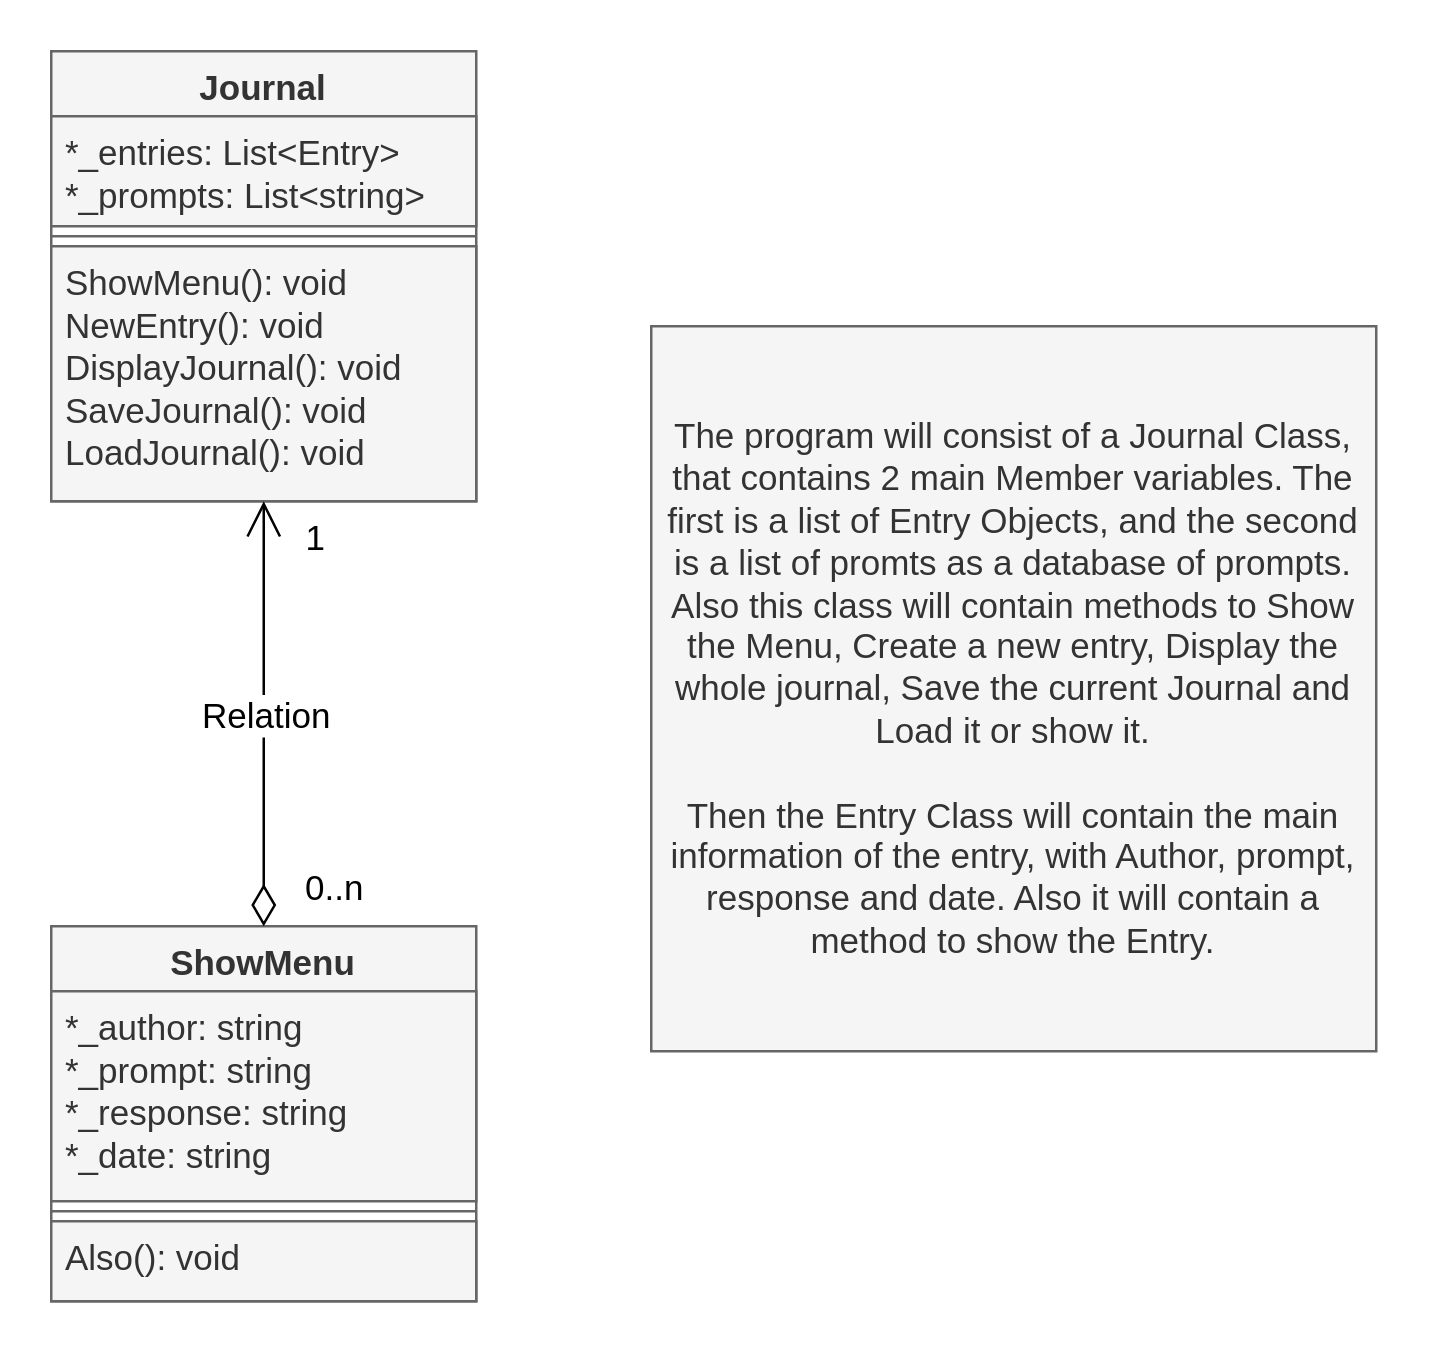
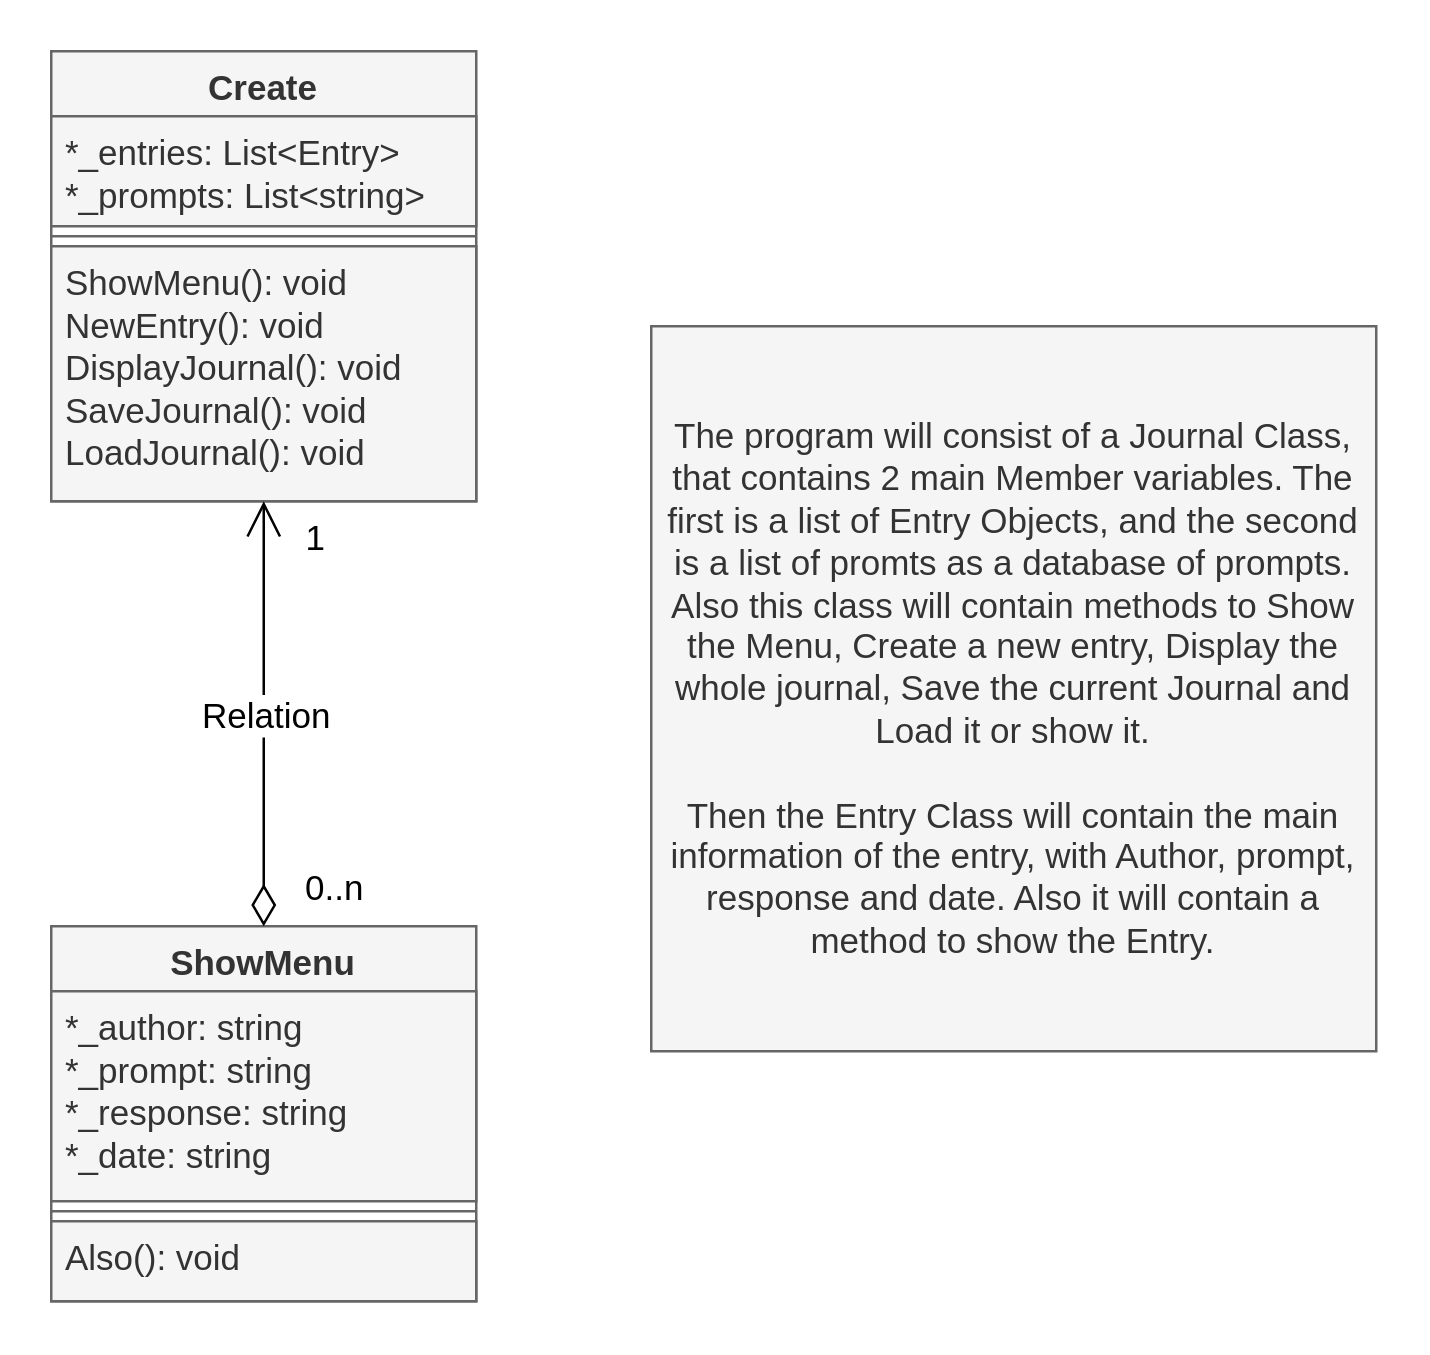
(263, 88) -> (263, 88)
